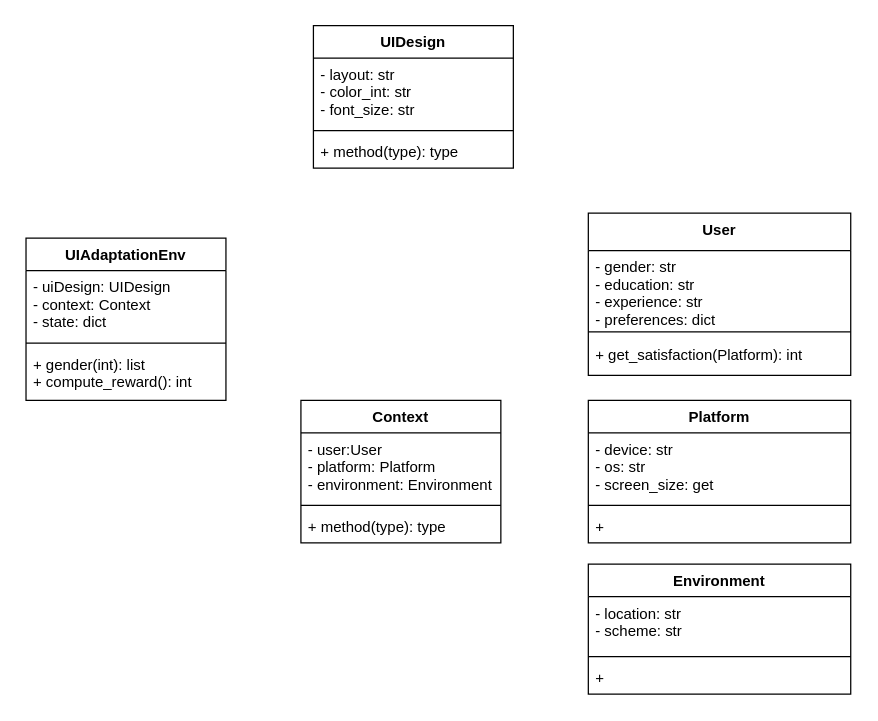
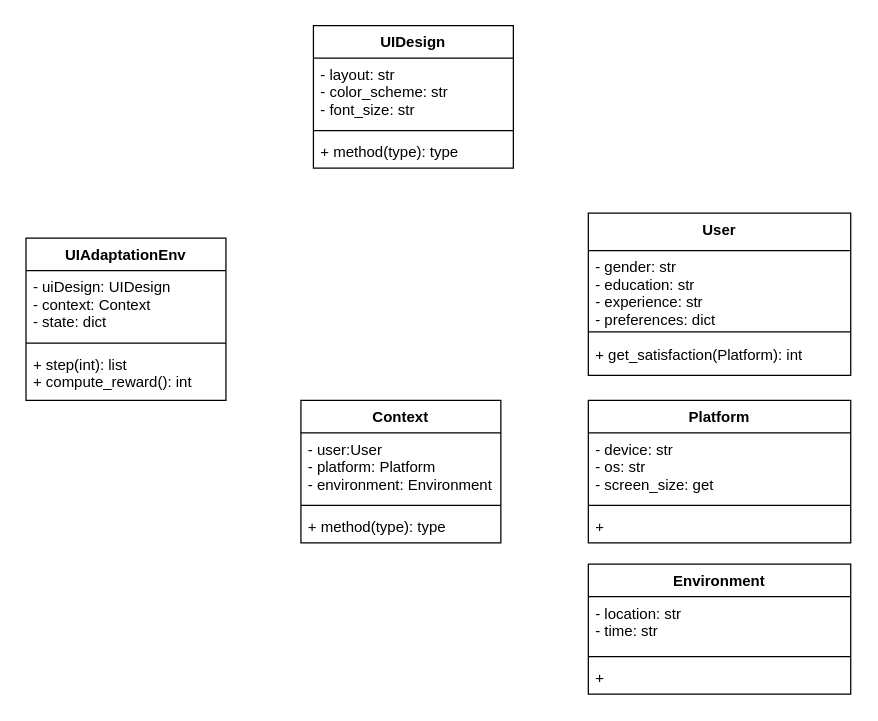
(367, 75) -> (367, 75)
(101, 365) -> (92, 365)
(648, 614) -> (648, 614)
